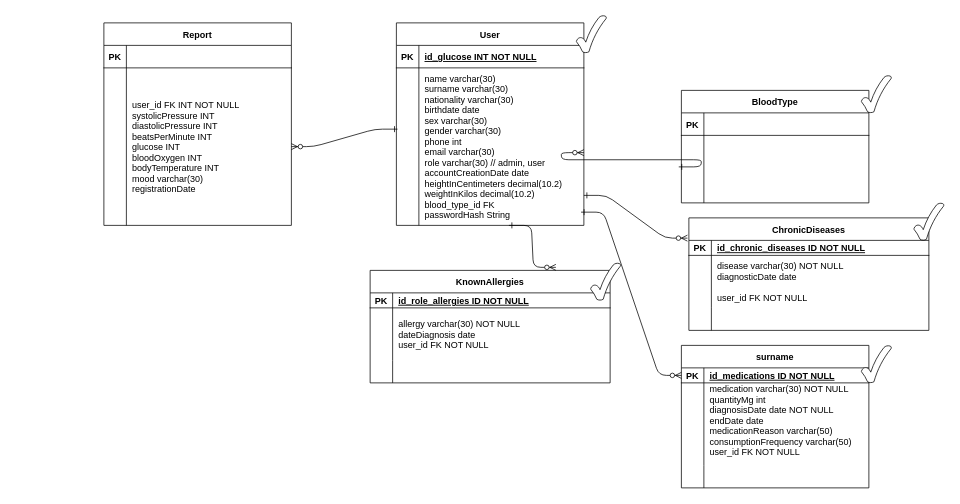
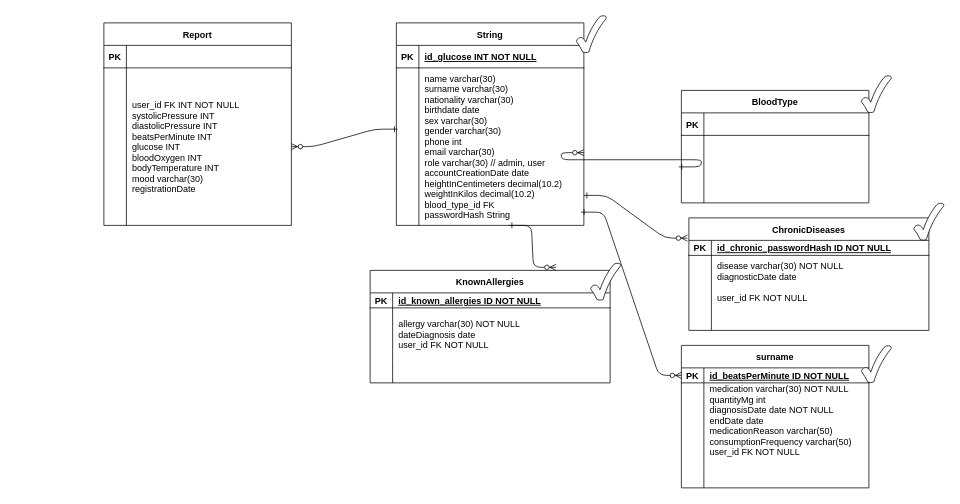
(490, 35) -> (490, 35)
(789, 248) -> (801, 248)
(462, 301) -> (466, 301)
(768, 376) -> (777, 376)
